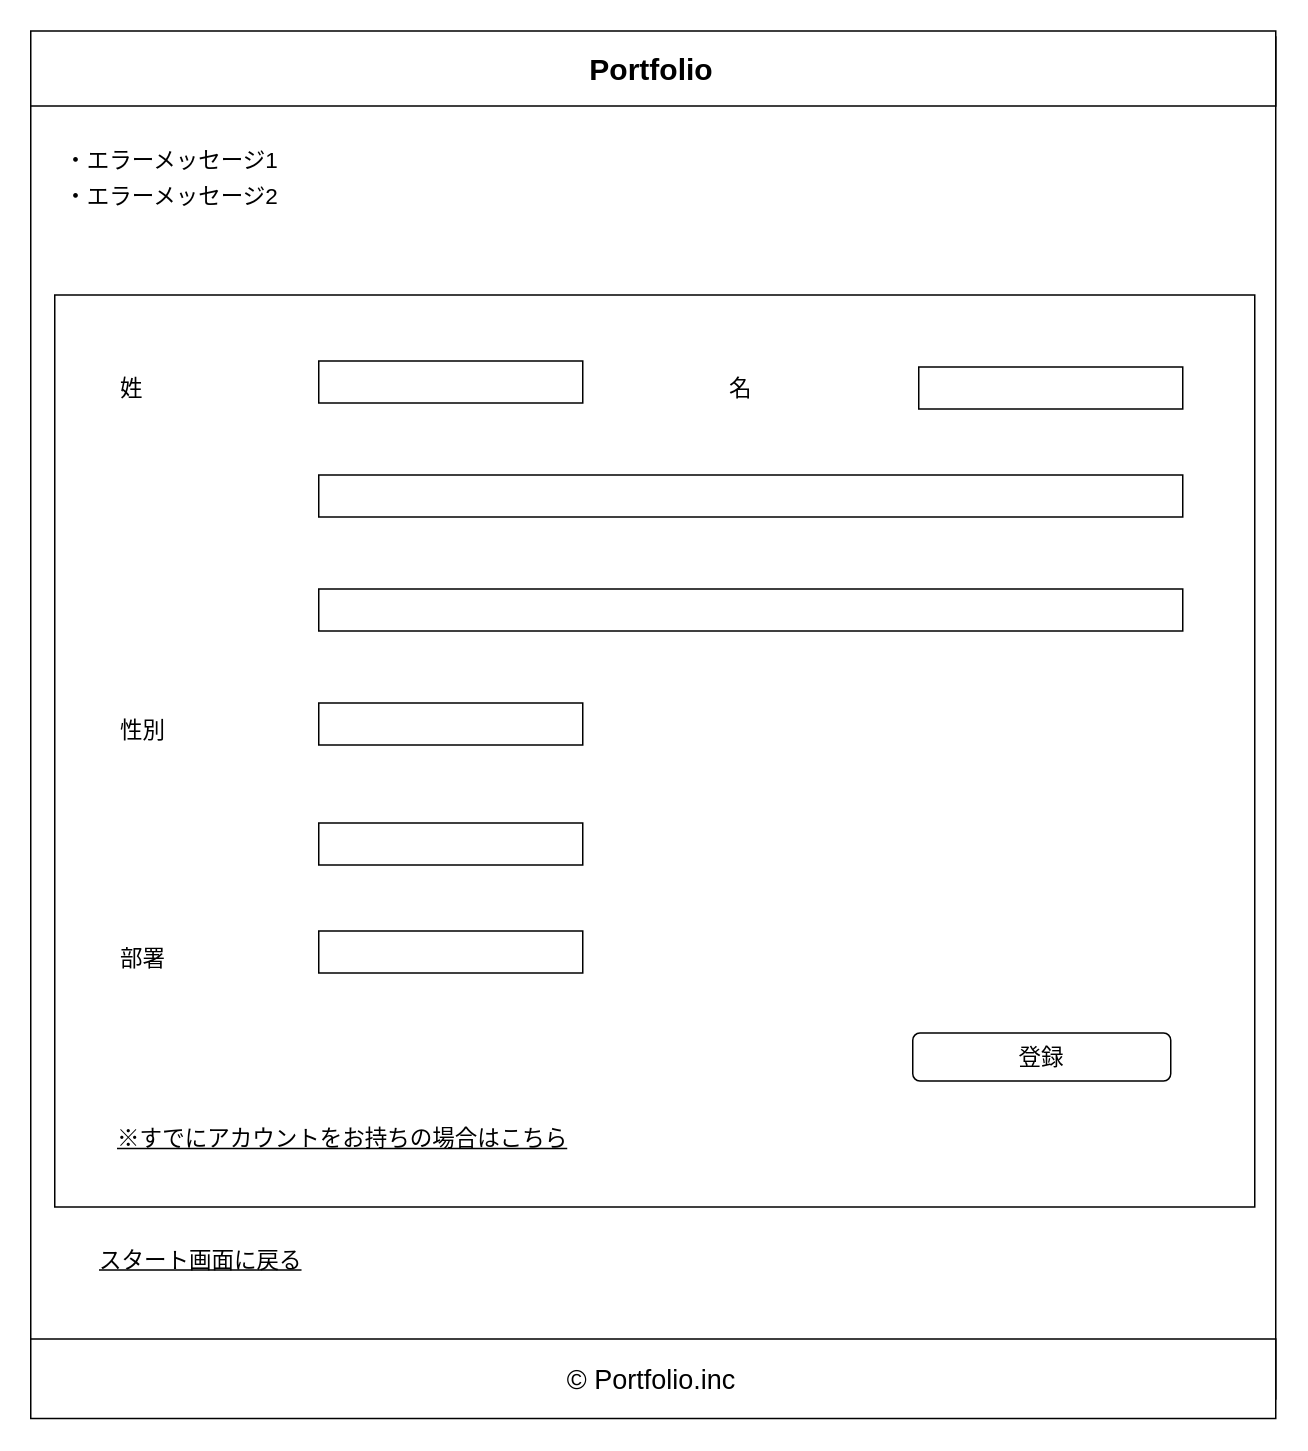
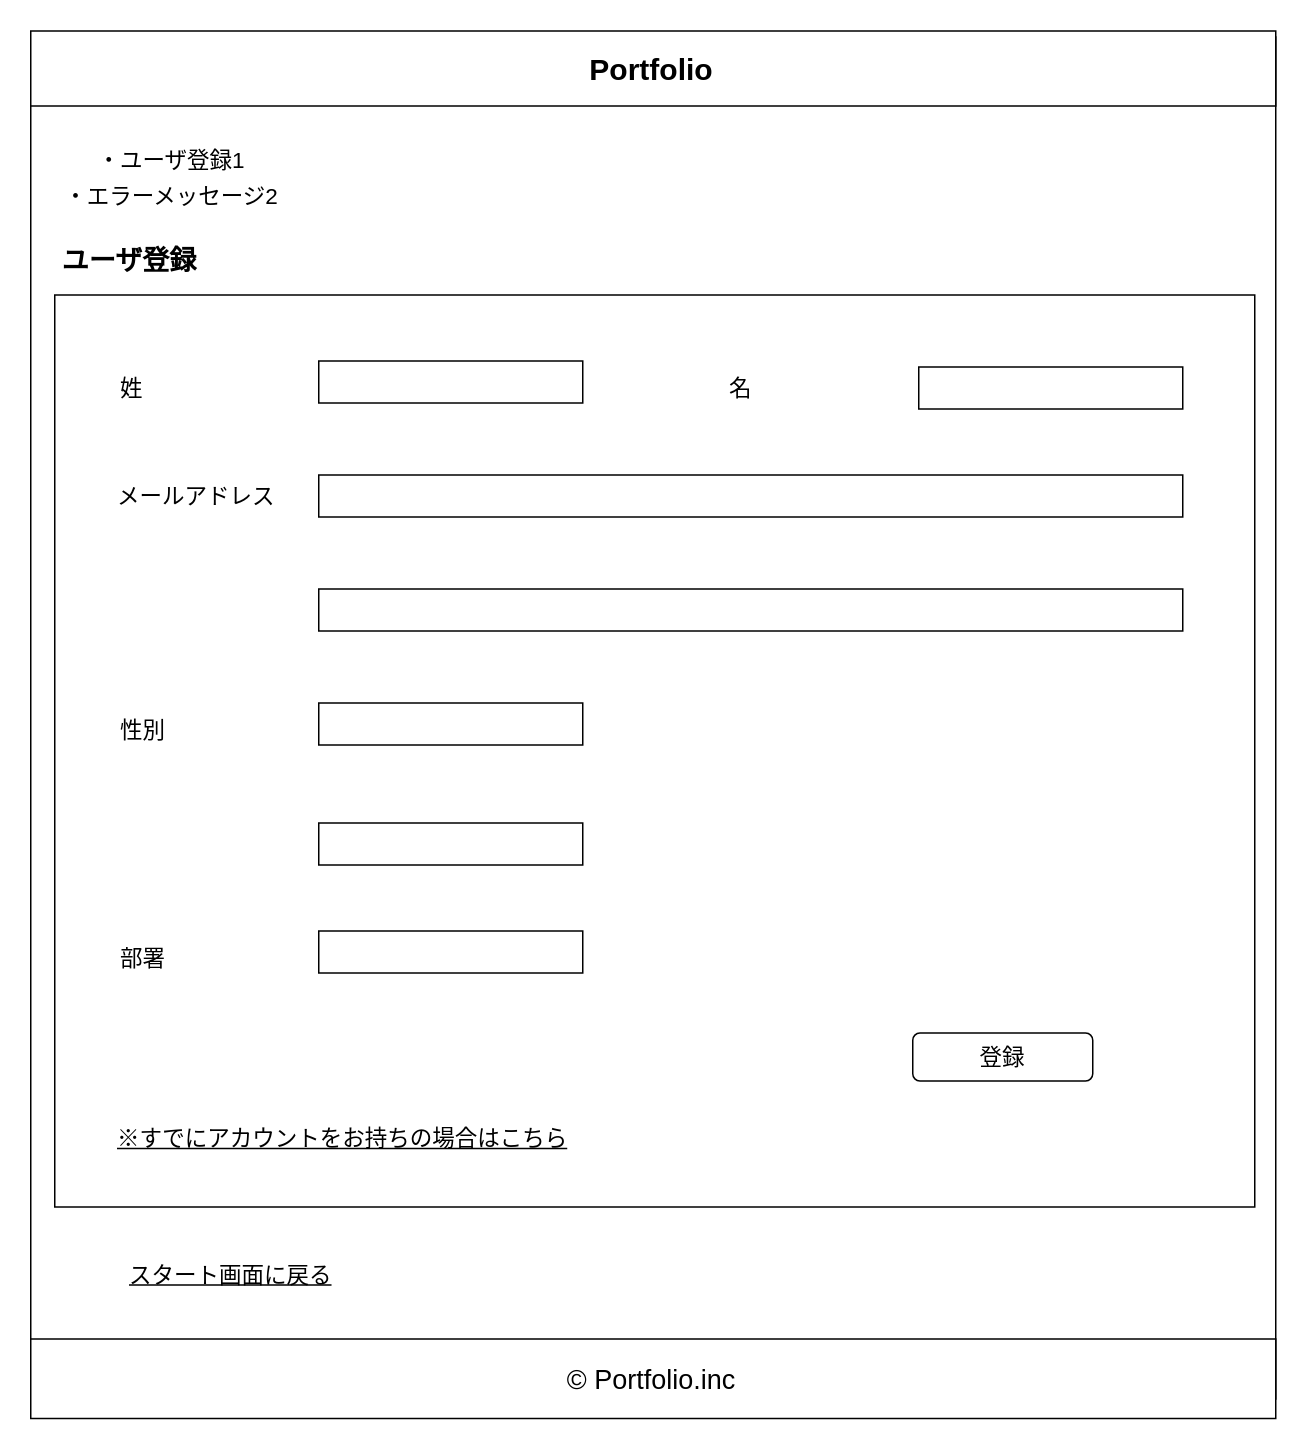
(172, 160) -> (172, 160)
none -> (130, 262)
none -> (211, 496)
(1042, 1057) -> (1003, 1057)
(379, 1259) -> (409, 1274)
